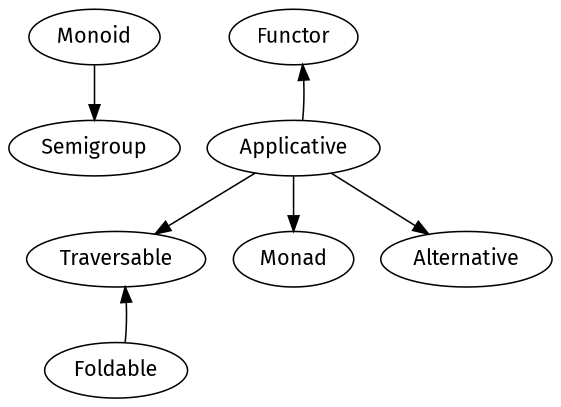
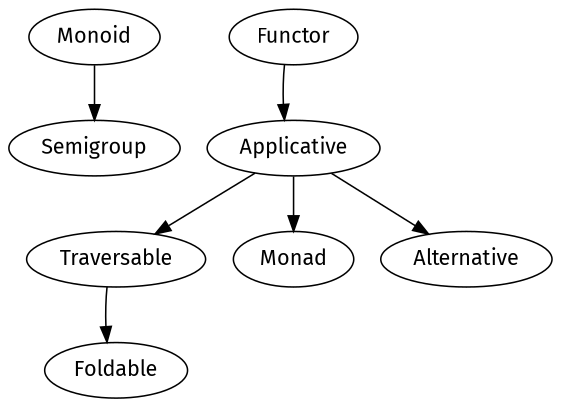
(304, 100) -> (283, 85)
(126, 322) -> (106, 307)
